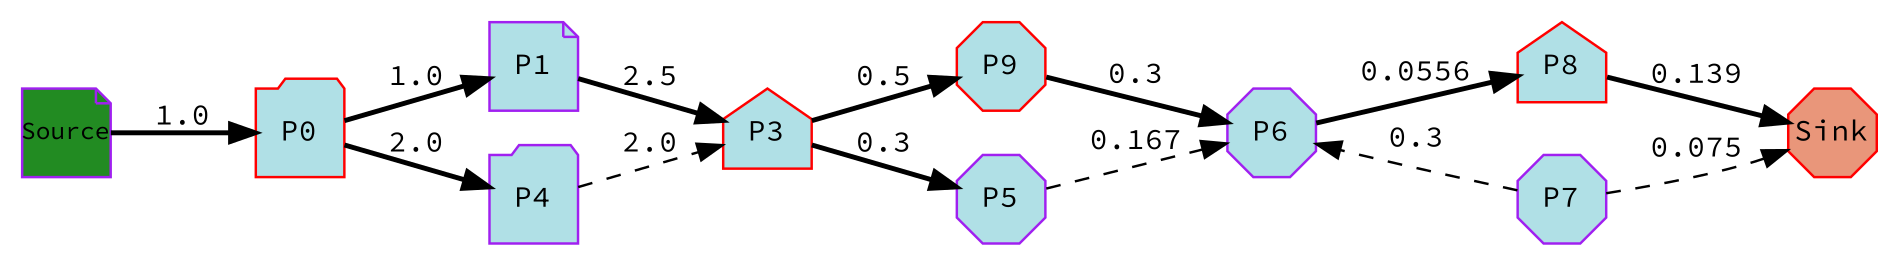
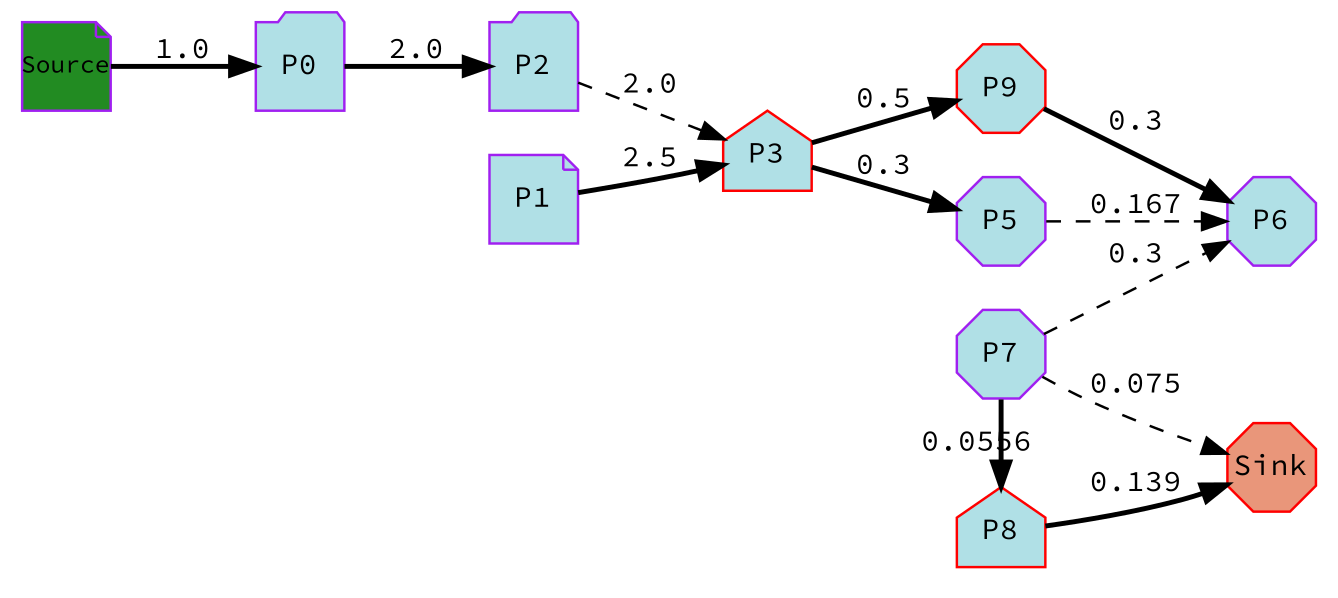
(1405, 102) -> (1001, 430)
(405, 103) -> none
(300, 133) -> (300, 66)
(534, 199) -> (534, 66)
